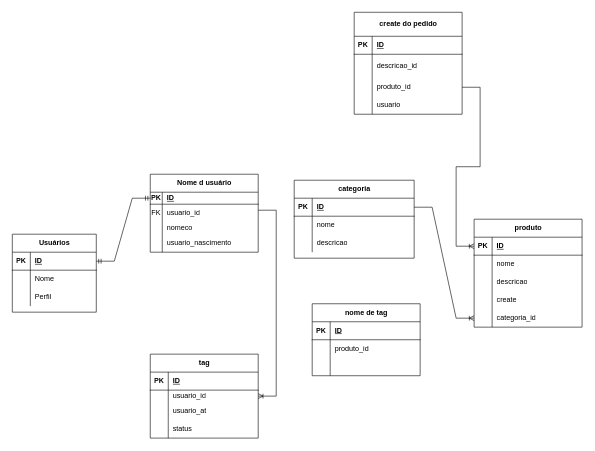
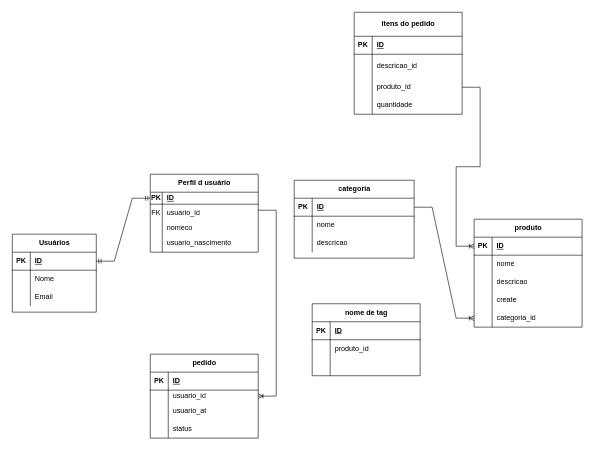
(409, 24) -> (409, 24)
(390, 105) -> (396, 105)
(205, 183) -> (205, 183)
(45, 297) -> (43, 297)
(205, 363) -> (205, 363)
